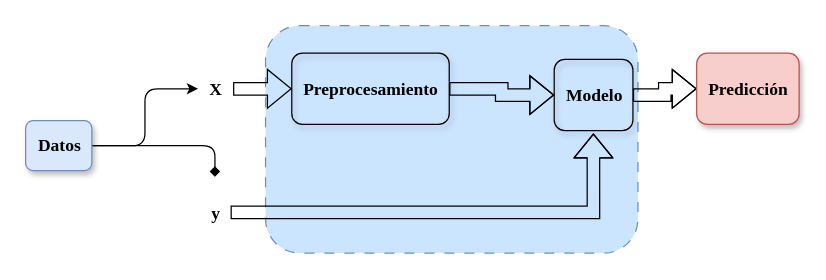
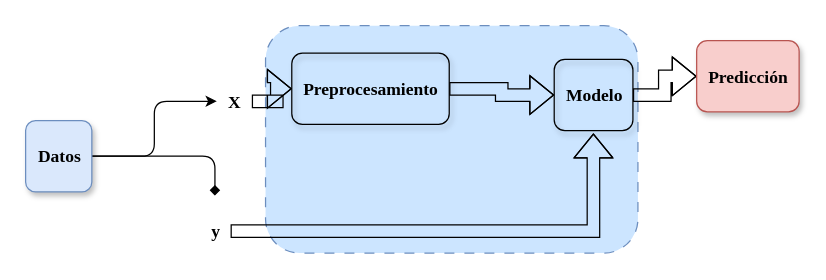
(216, 89) -> (234, 101)
(748, 89) -> (748, 76)
(59, 146) -> (59, 156)
(215, 213) -> (215, 231)
